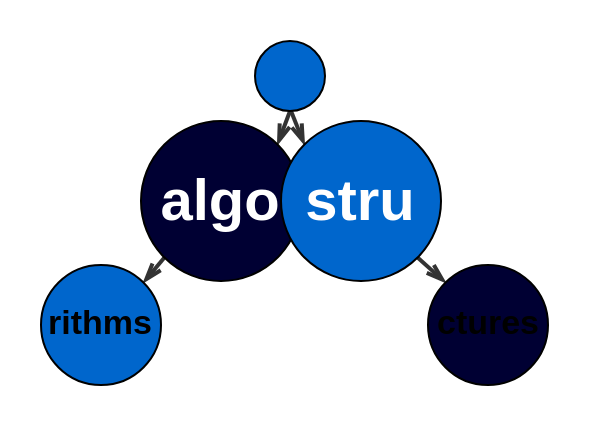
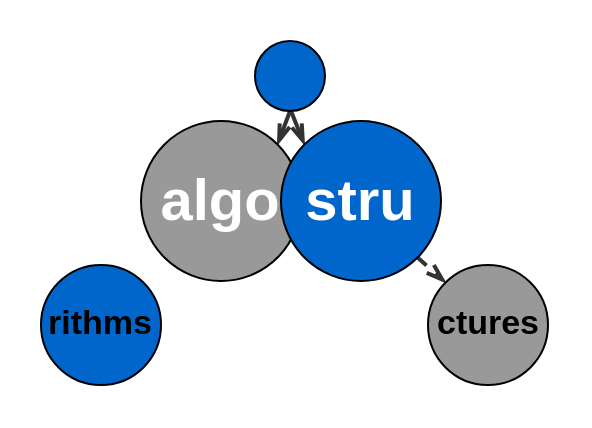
(221, 201) -> (221, 201)
(157, 266) -> none
(430, 268) -> (430, 268)
(488, 325) -> (488, 325)
